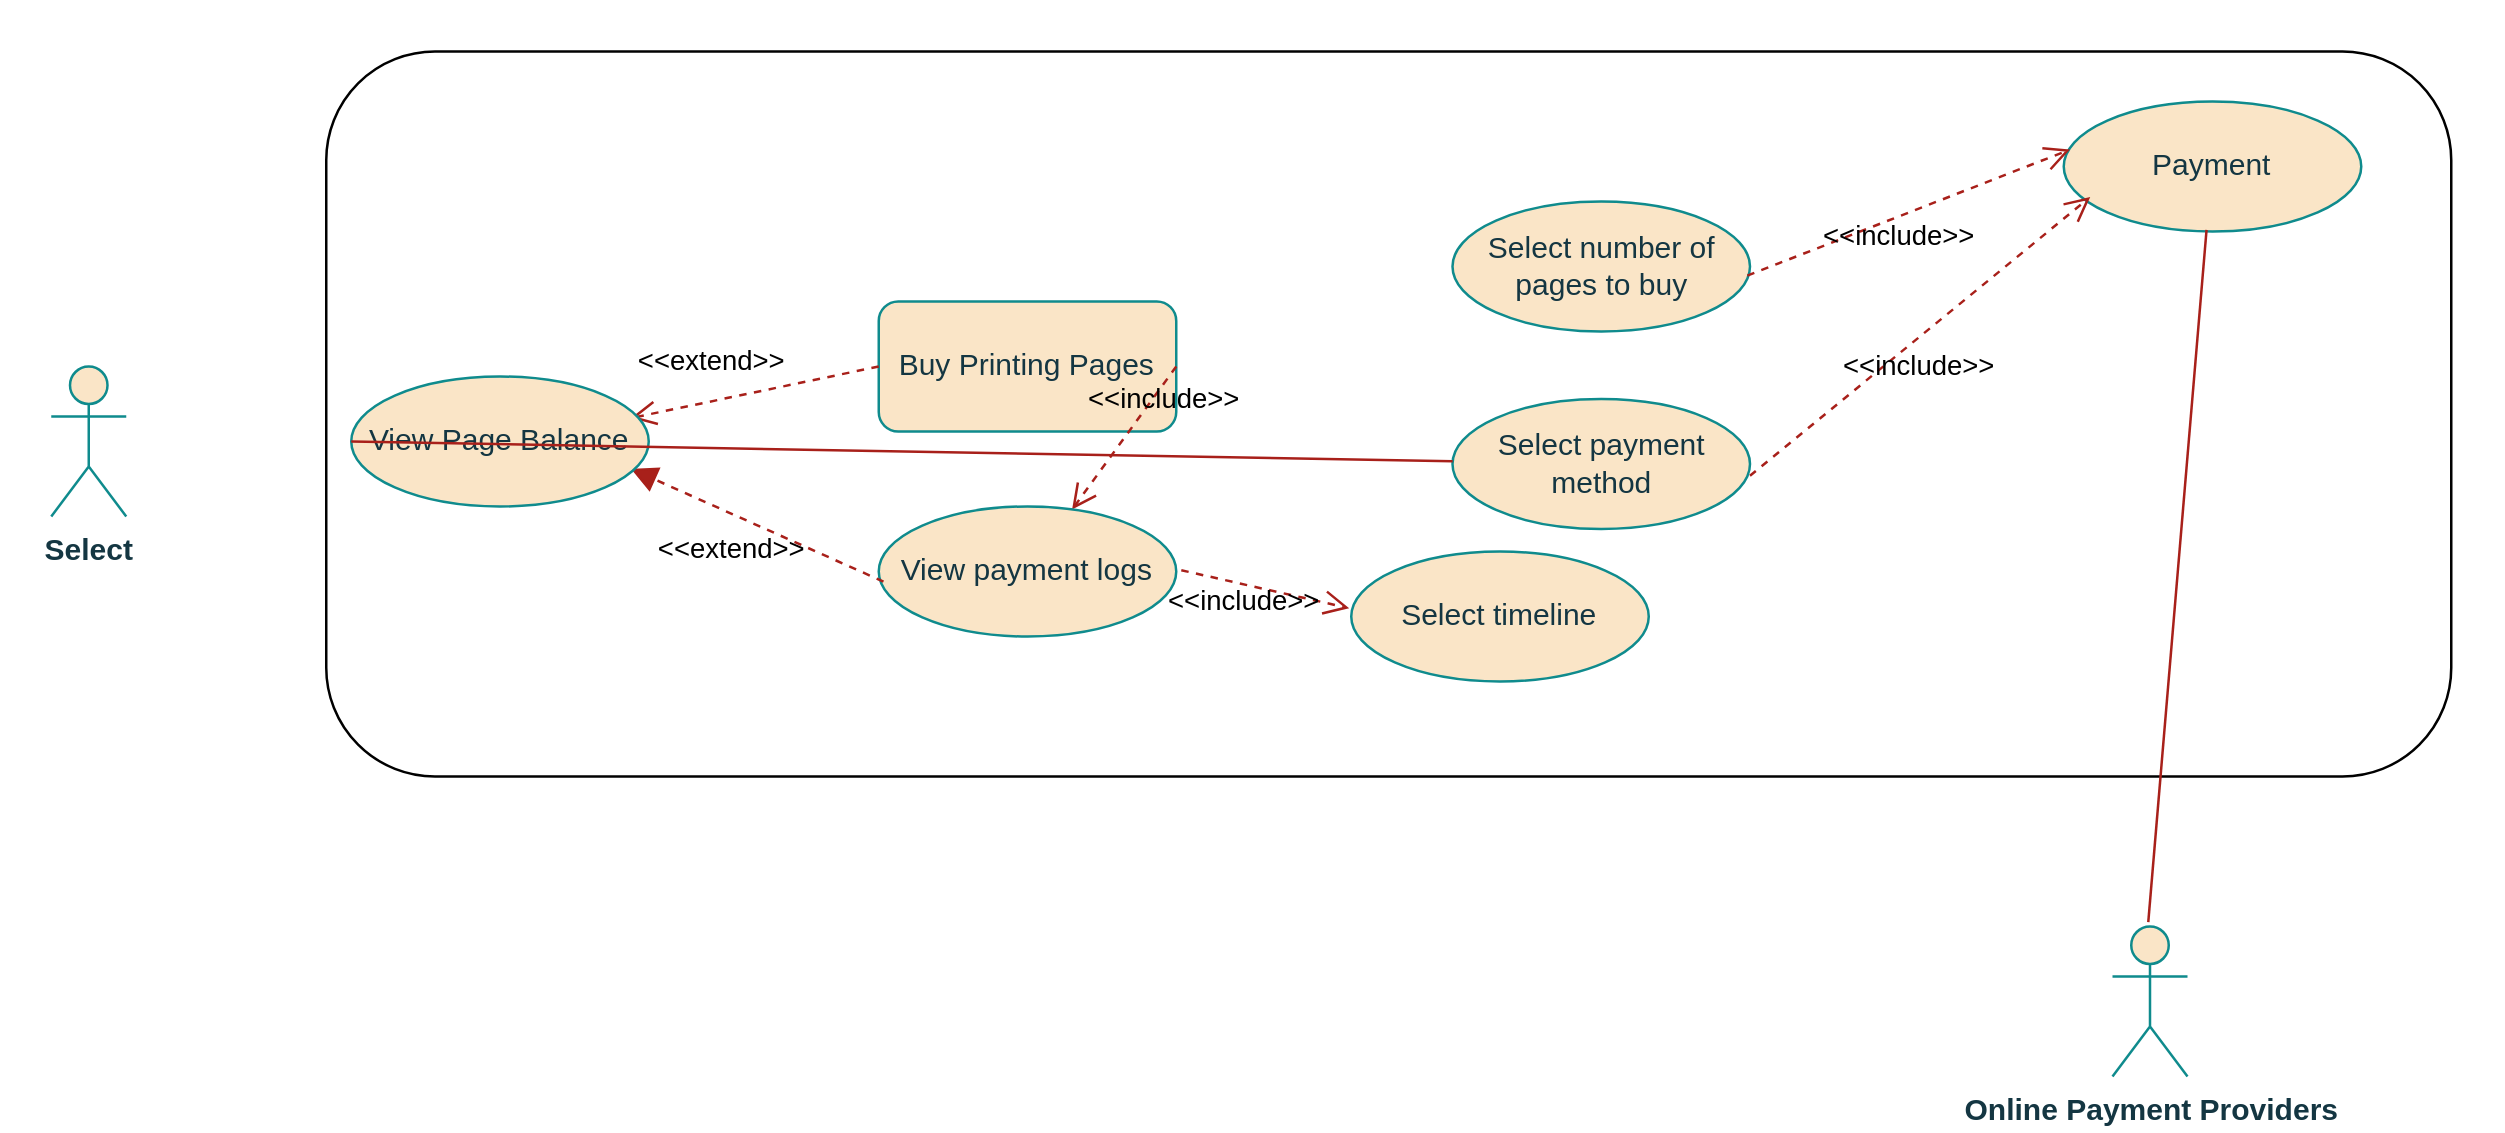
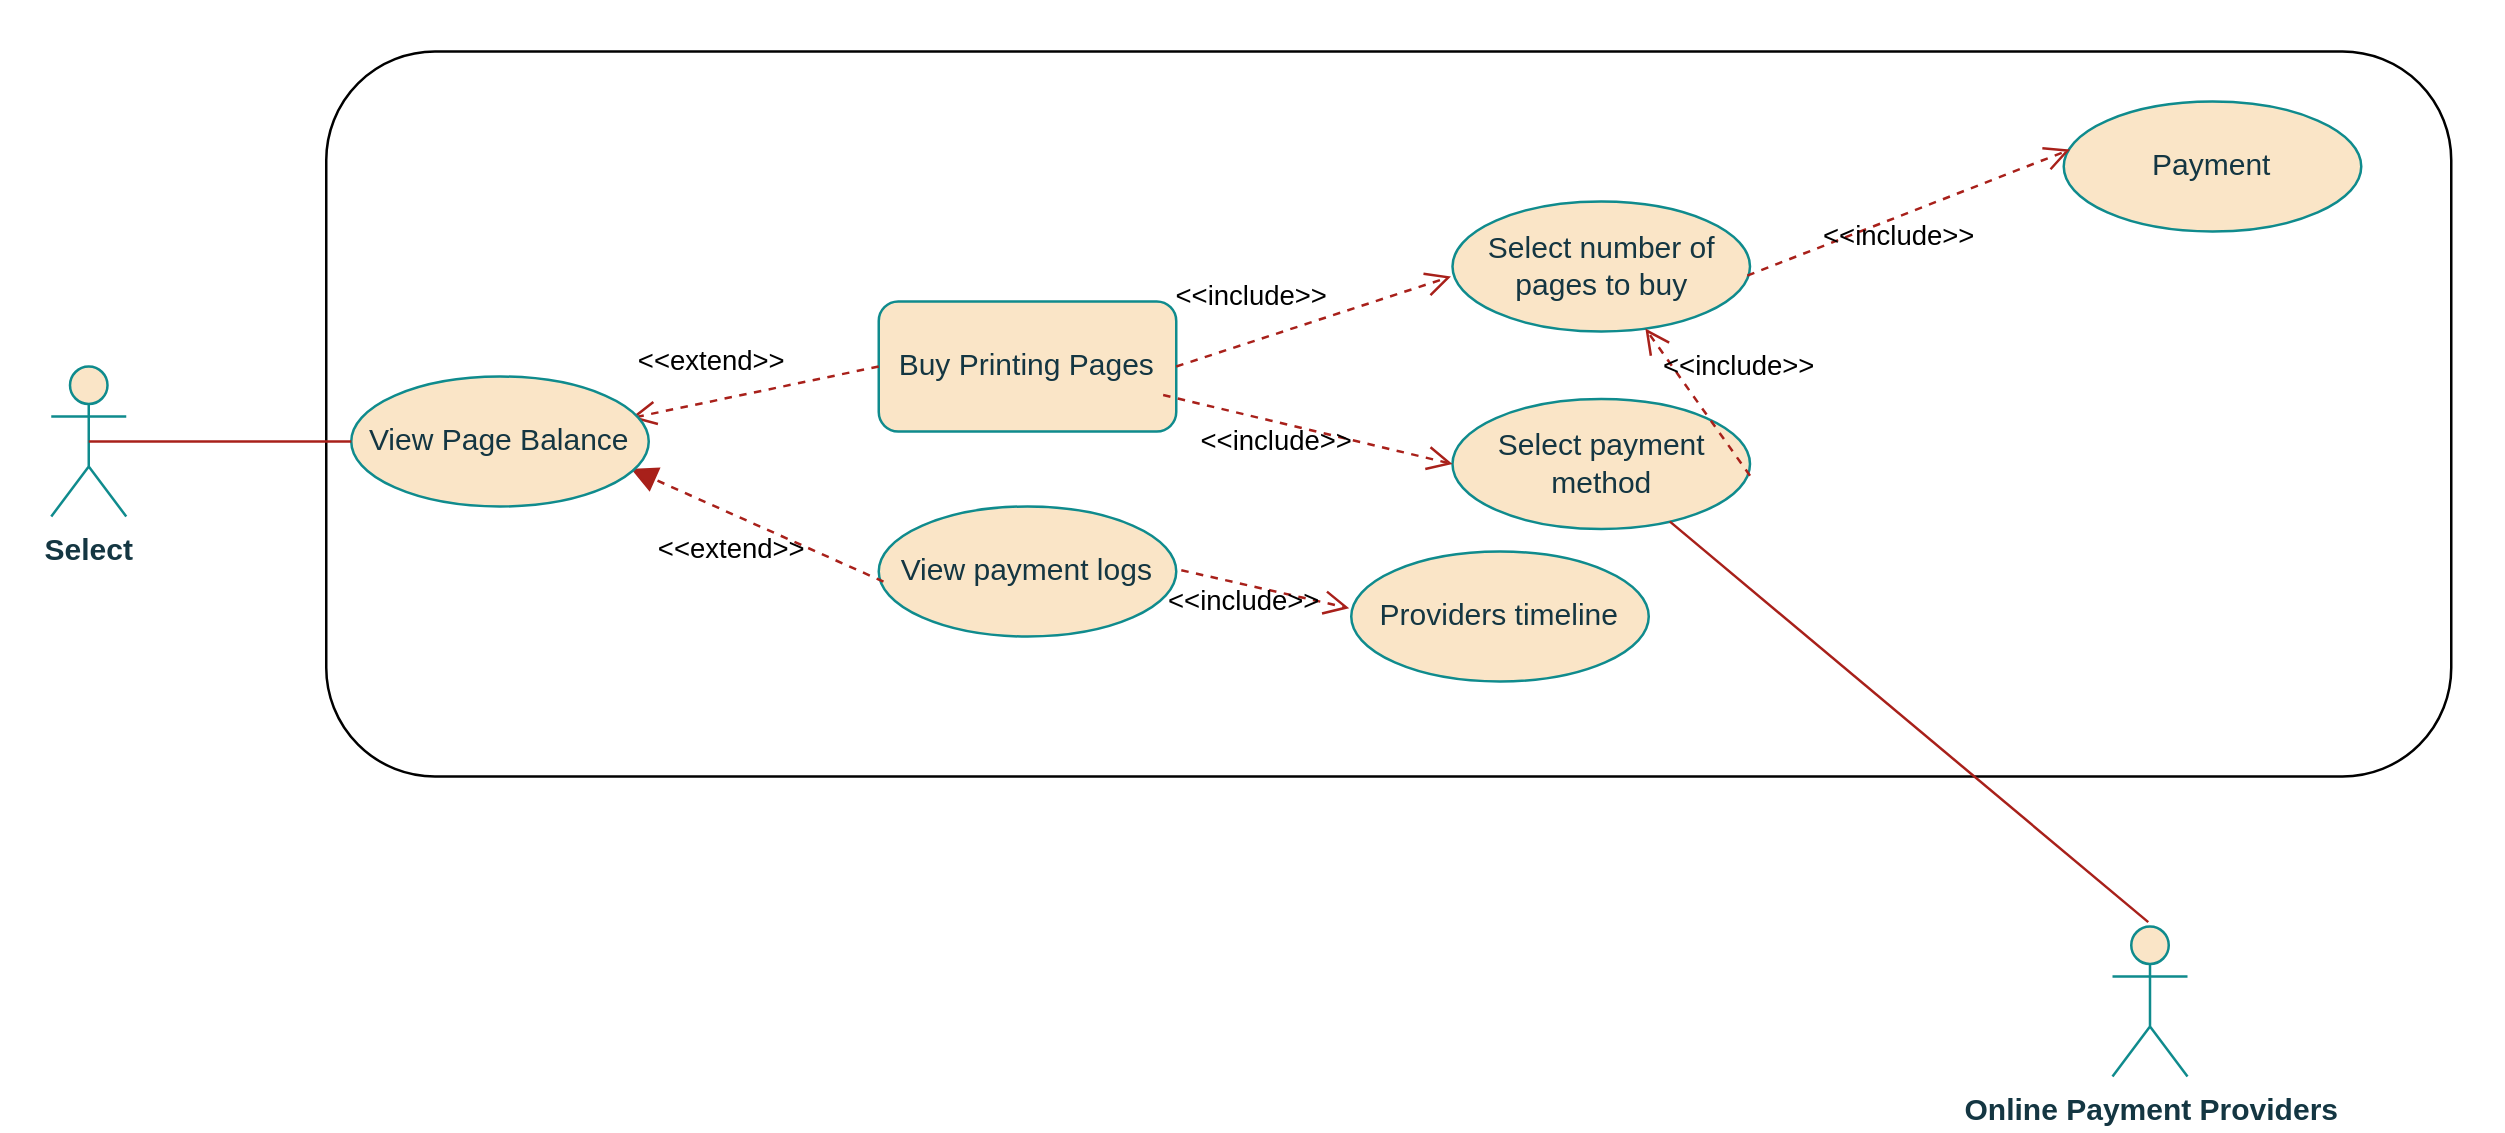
(1918, 338) -> (1699, 404)
(1146, 408) -> (1310, 322)
none -> (1294, 426)
(728, 448) -> (232, 441)
(2177, 576) -> (1909, 722)
(1500, 616) -> (1500, 616)
